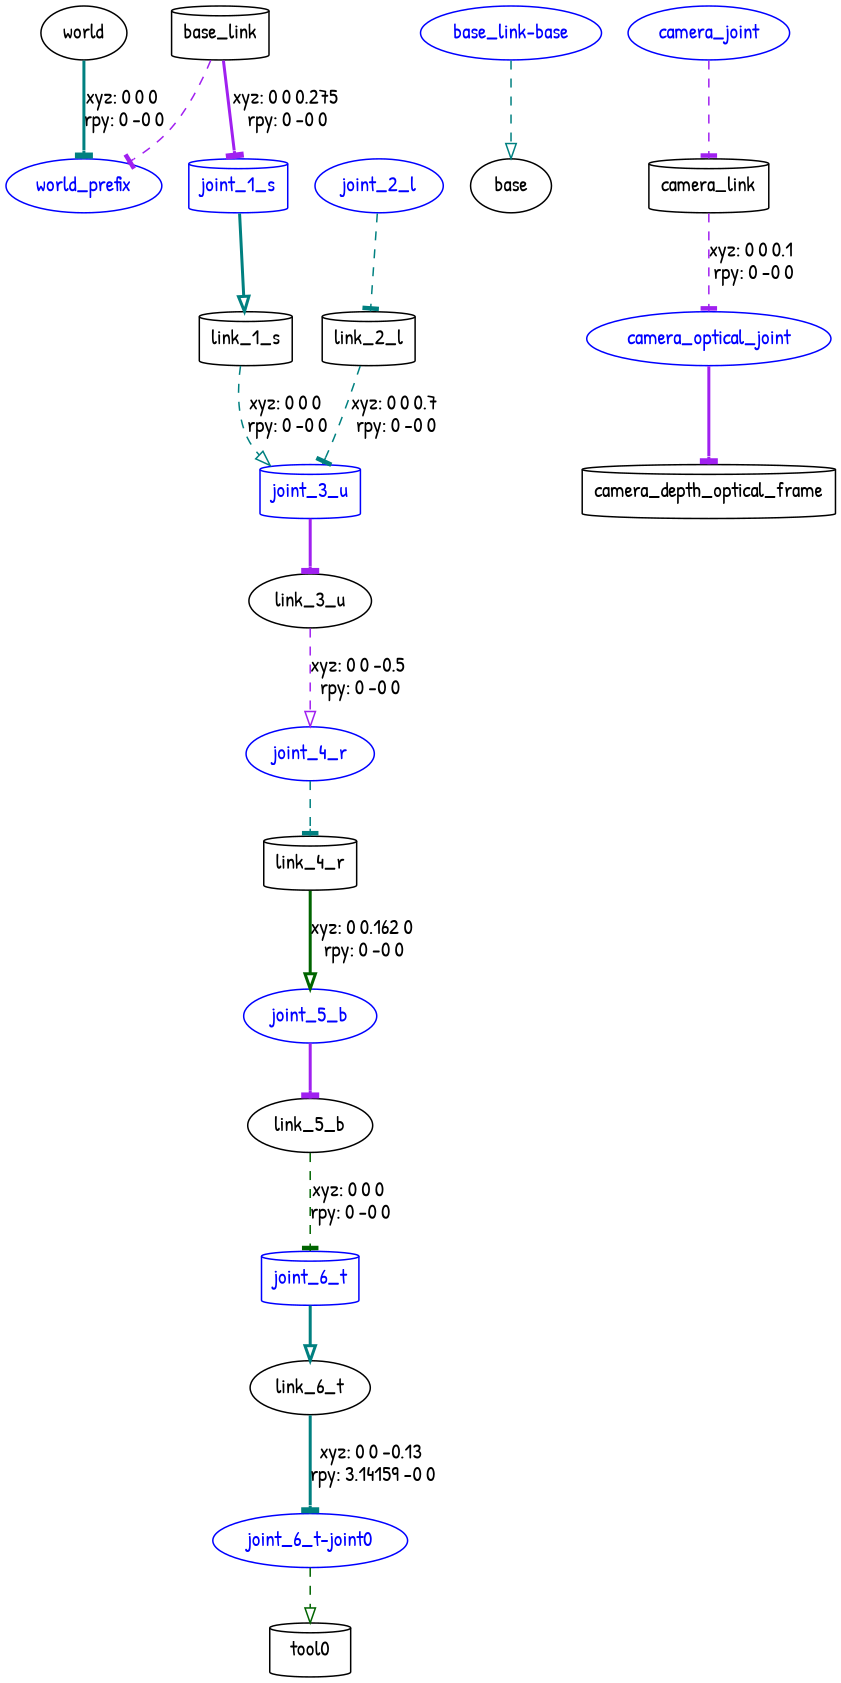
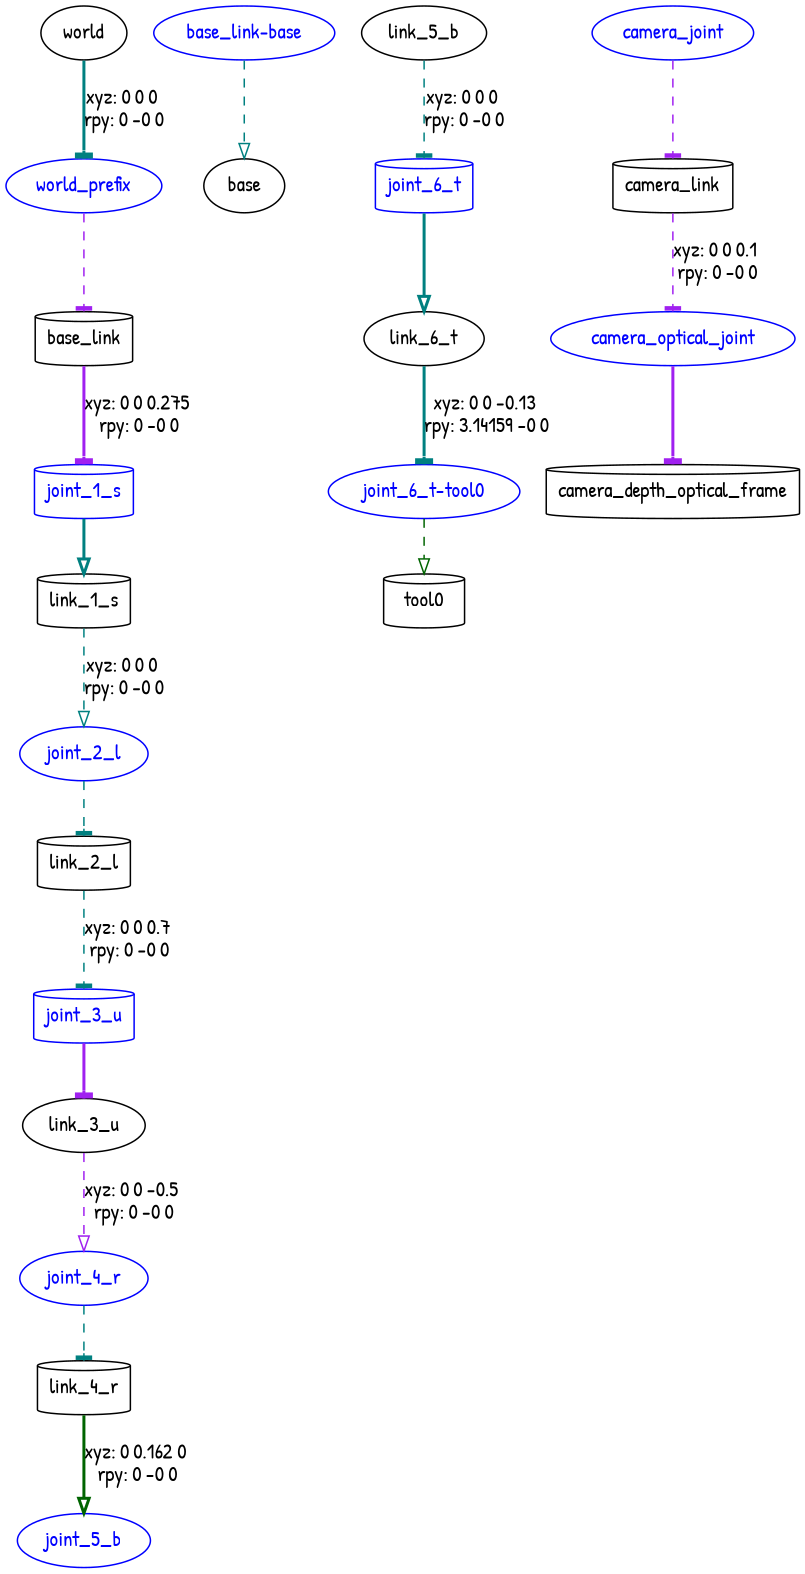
(181, 116) -> (84, 258)
(240, 413) -> (84, 670)
(310, 1067) -> none
(310, 1198) -> (424, 105)
(310, 1541) -> (424, 492)
